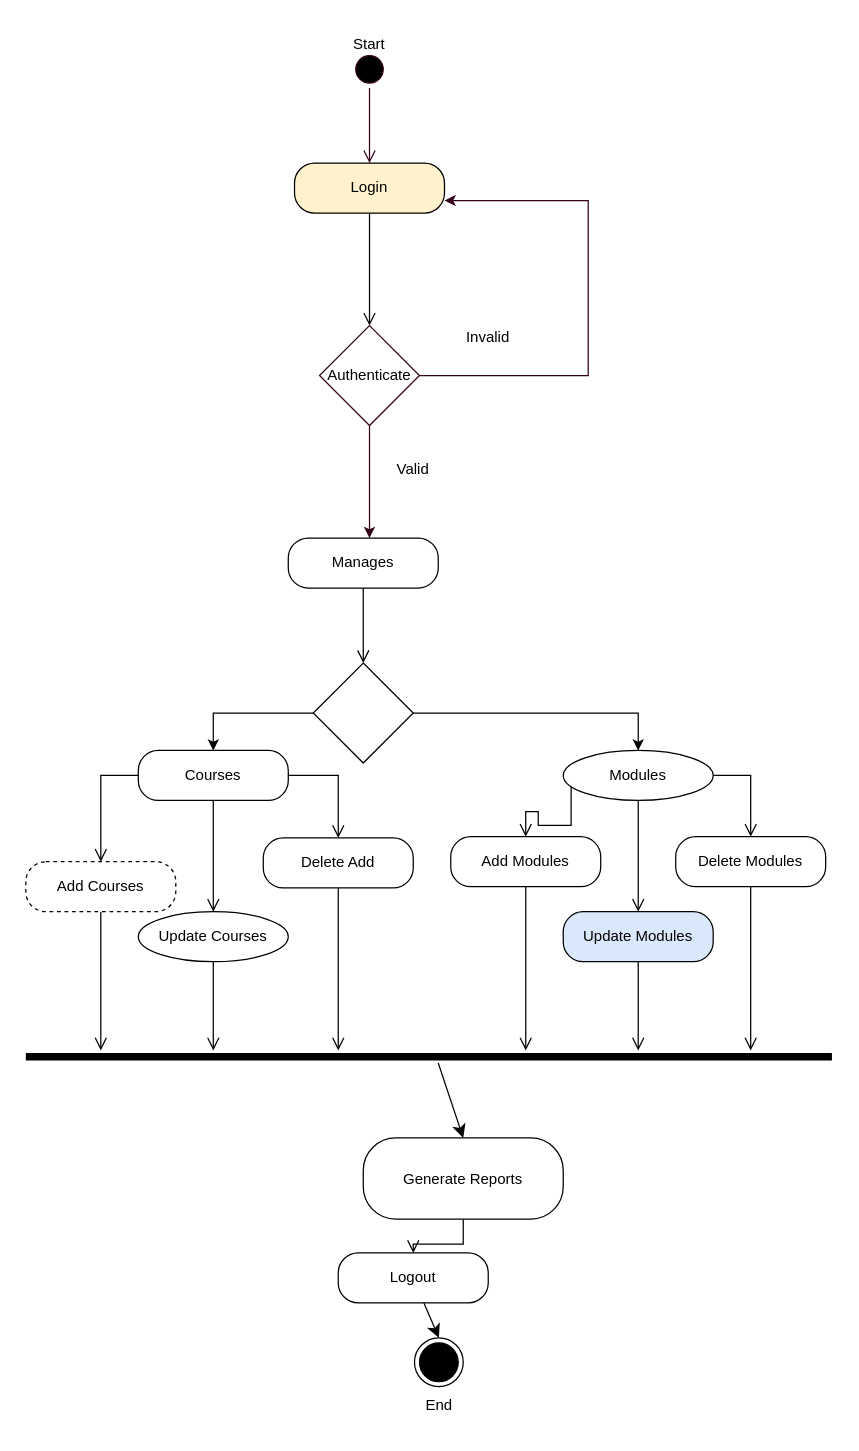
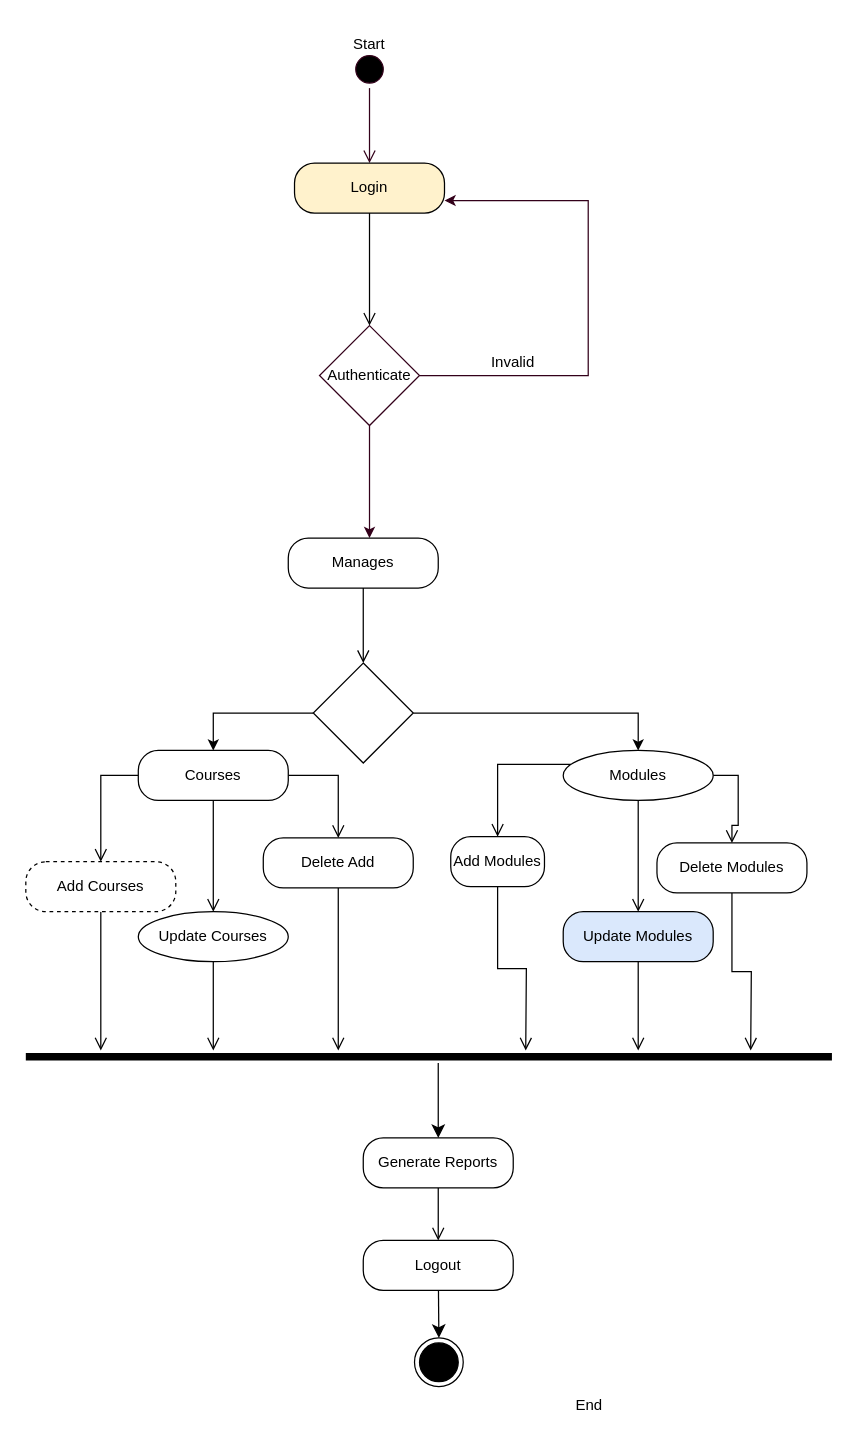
(488, 338) -> (513, 363)
(413, 469) -> none
(526, 862) -> (498, 862)
(751, 862) -> (732, 868)
(463, 1179) -> (438, 1163)
(413, 1278) -> (438, 1266)
(439, 1406) -> (589, 1406)
